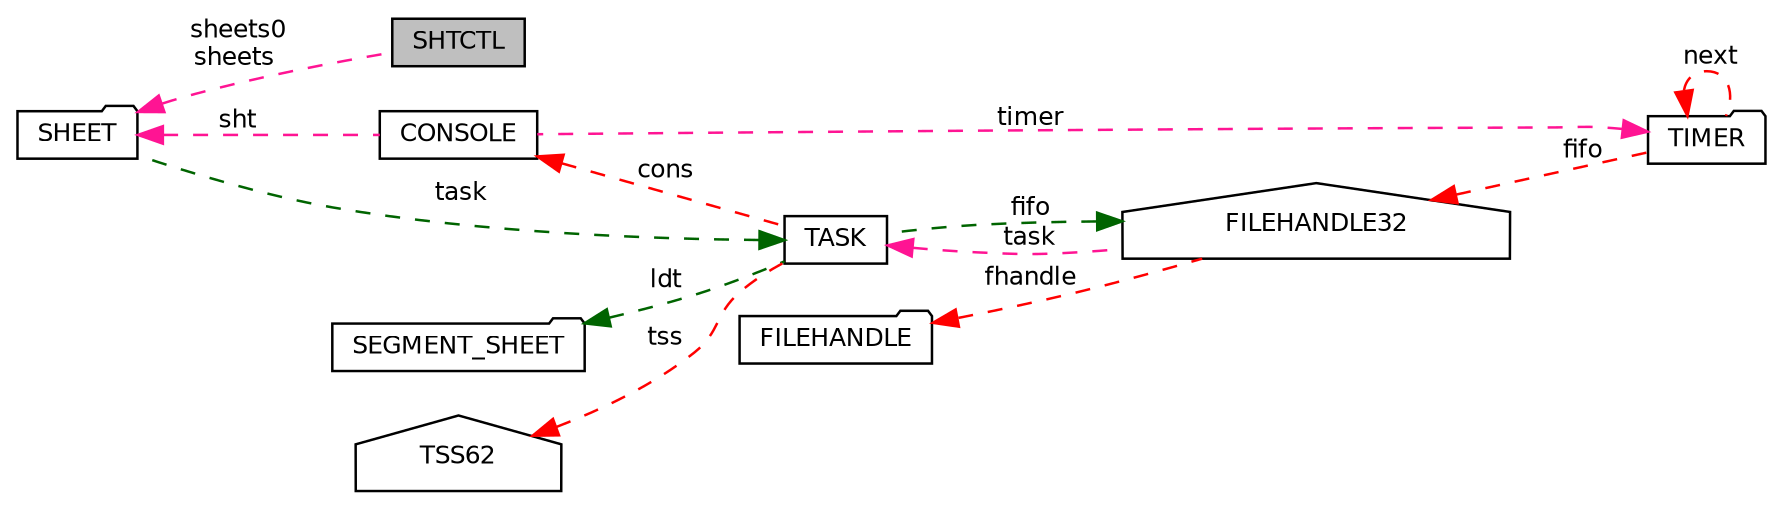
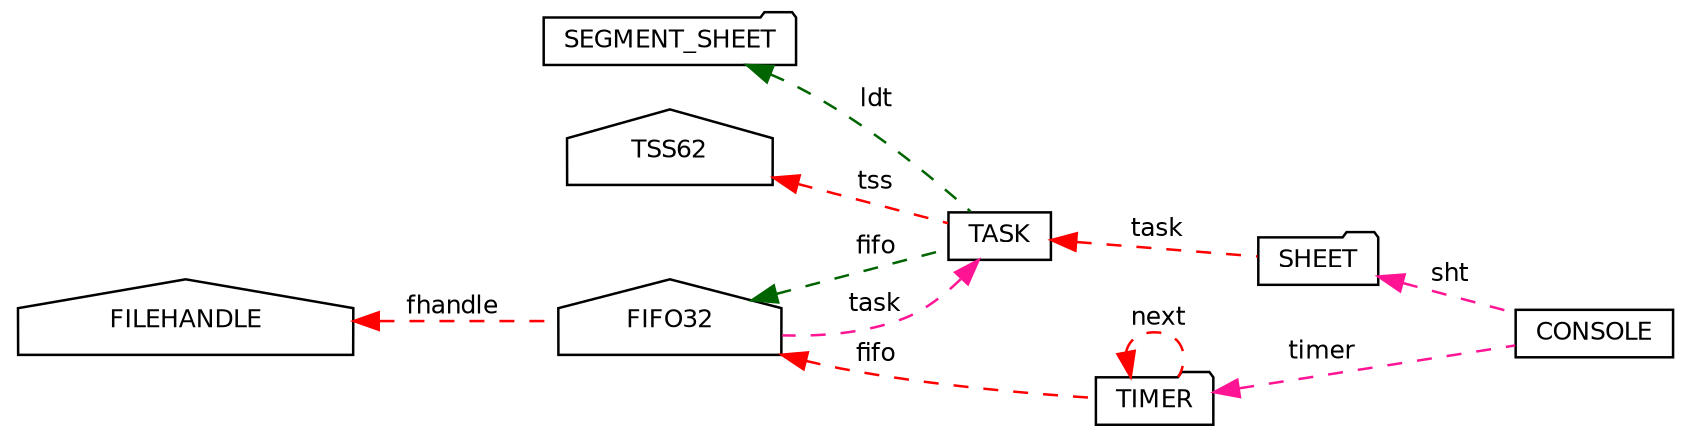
(458, 42) -> none
(673, 195) -> none
(445, 223) -> (1167, 249)
(1316, 225) -> (670, 321)
(836, 340) -> (186, 321)
